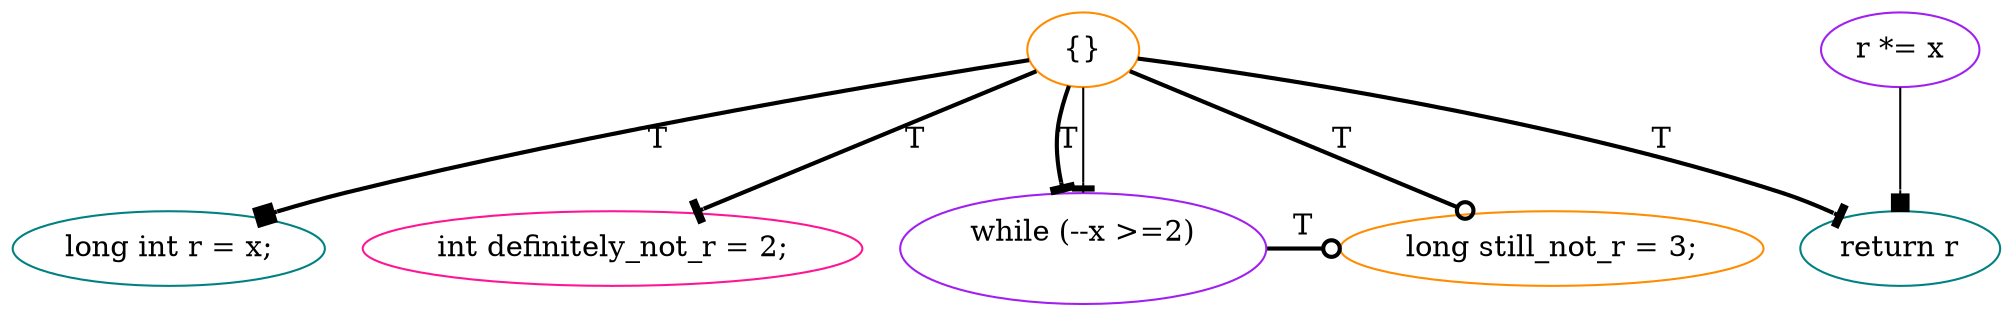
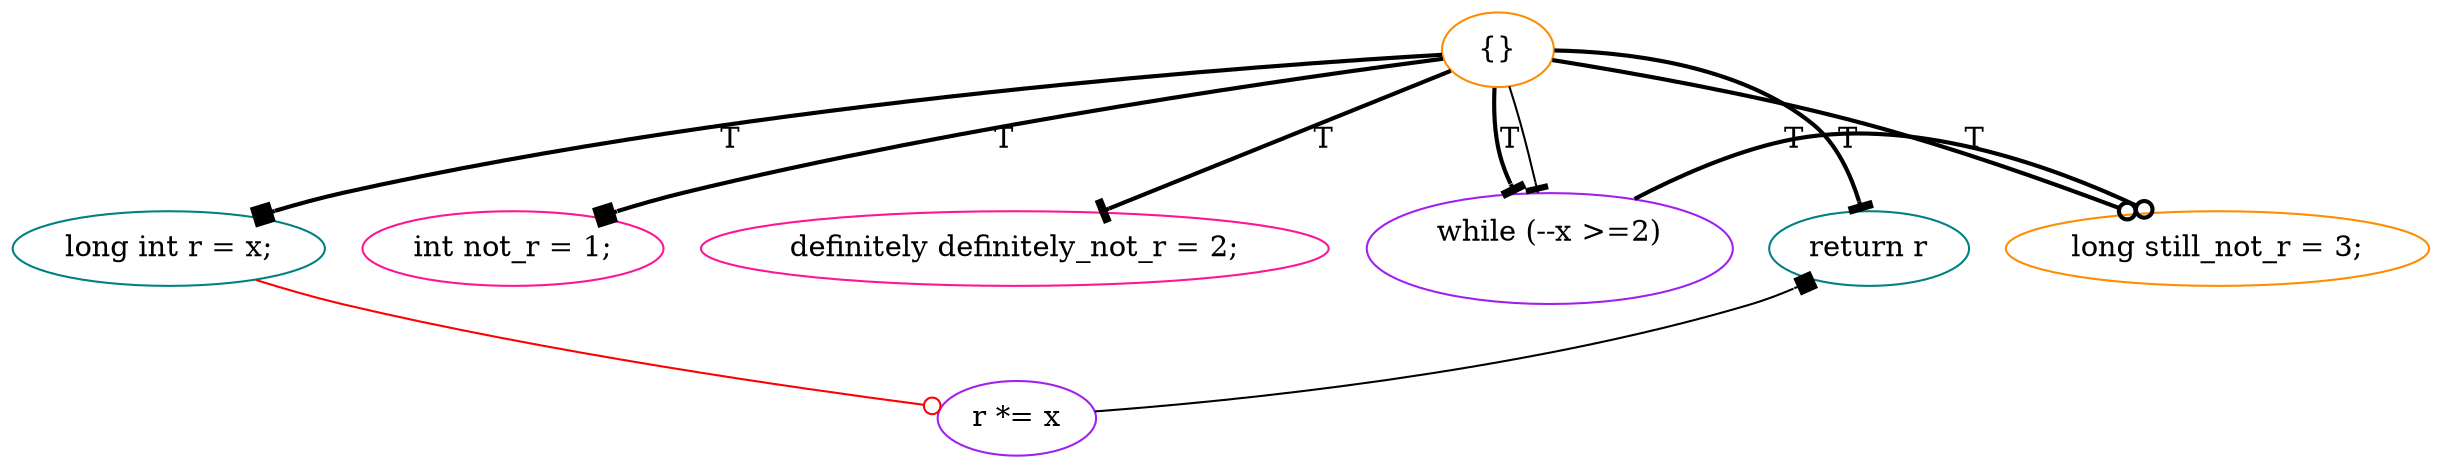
none -> (513, 249)
(613, 249) -> (1015, 249)
none -> (587, 354)
